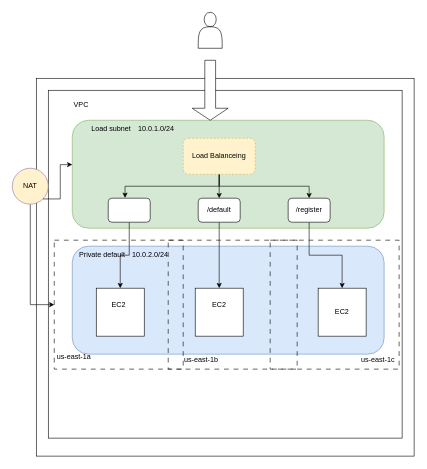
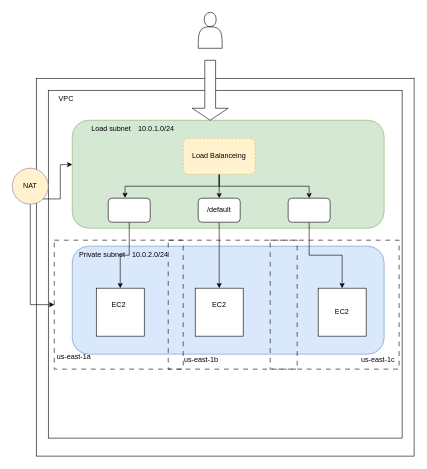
(81, 105) -> (66, 99)
(309, 210) -> none
(102, 255) -> (102, 255)
